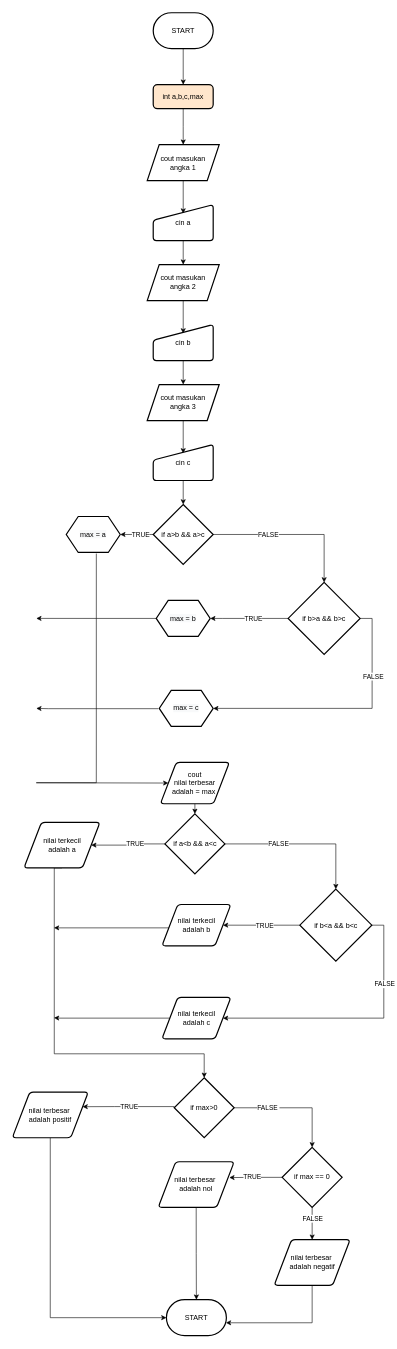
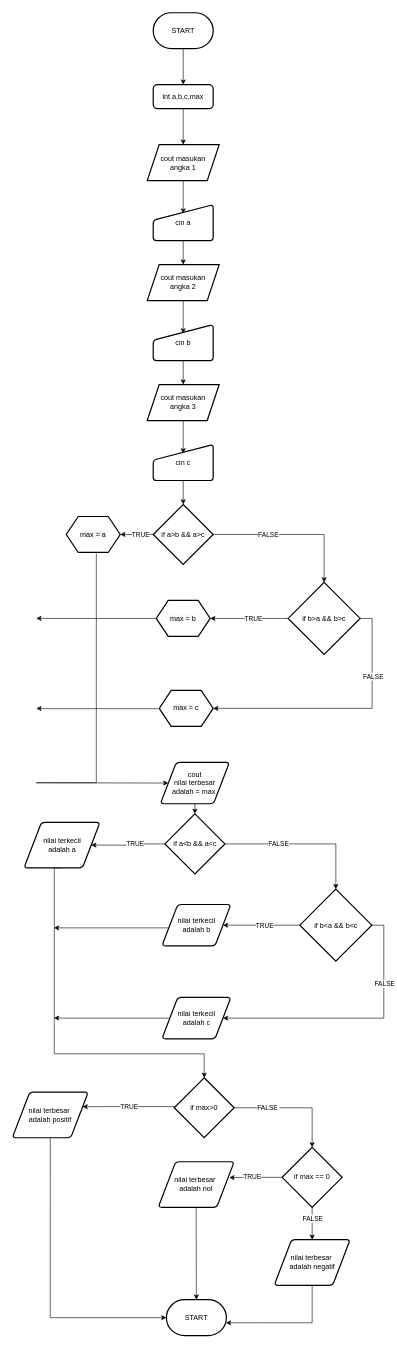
(183, 96) -> (183, 96)
